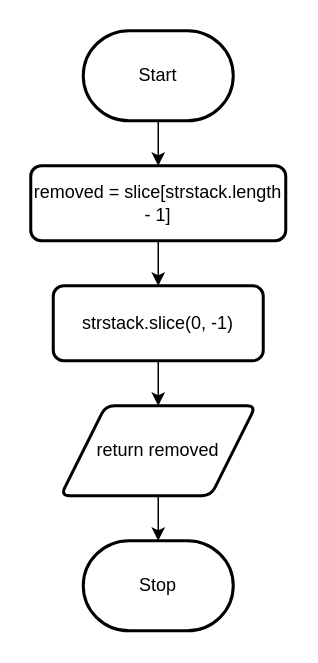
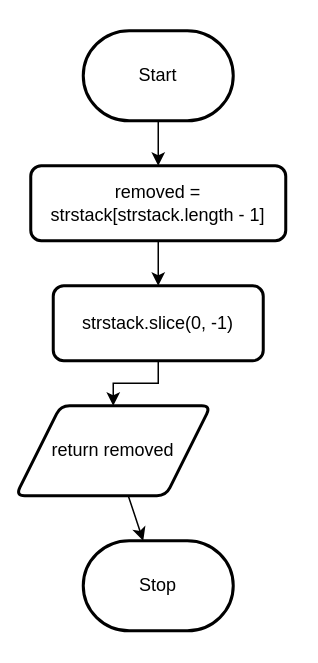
(158, 203) -> (158, 203)
(158, 451) -> (113, 451)
